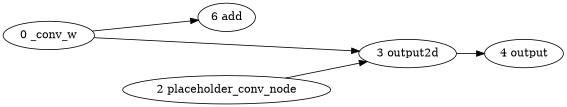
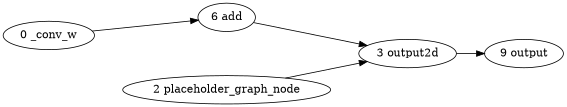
(223, 44) -> (306, 33)
(524, 54) -> (524, 54)
(227, 90) -> (227, 90)
